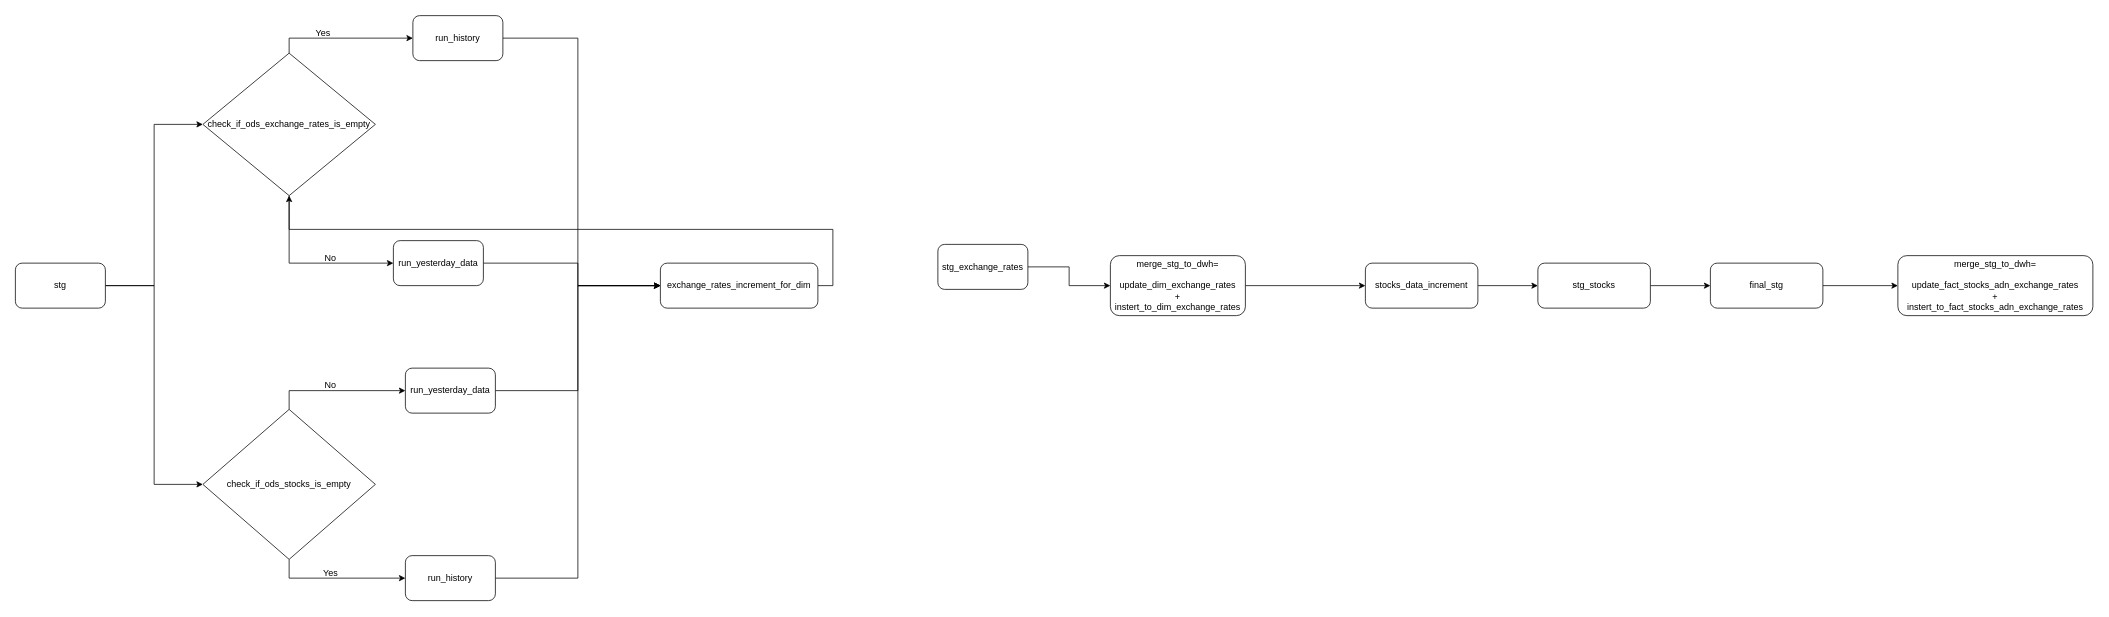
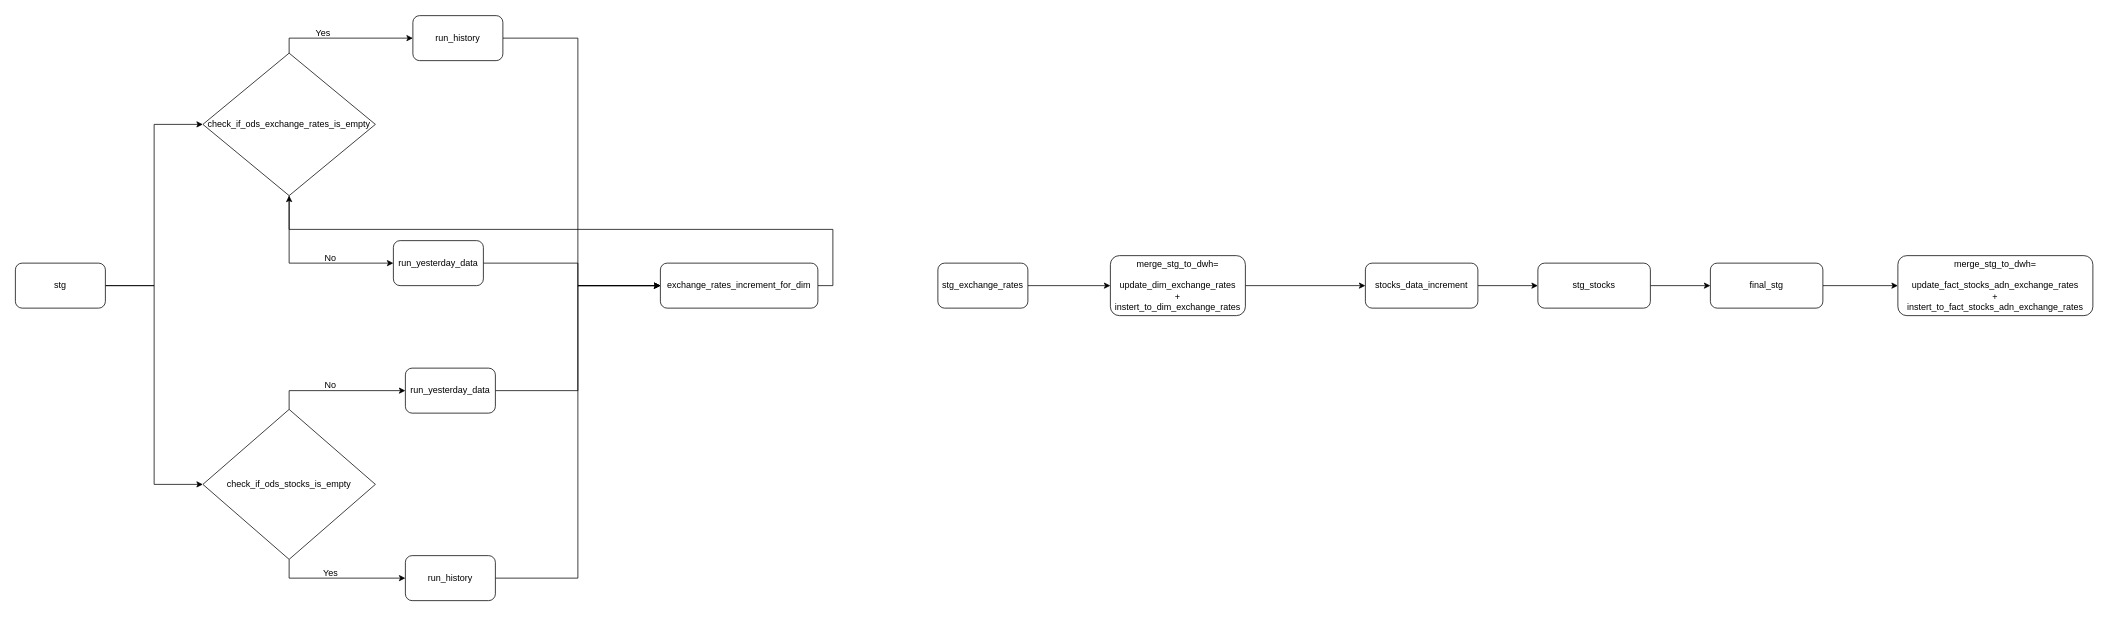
(983, 267) -> (983, 285)
